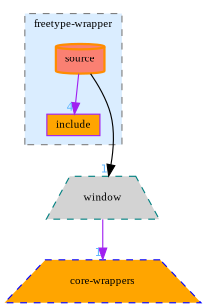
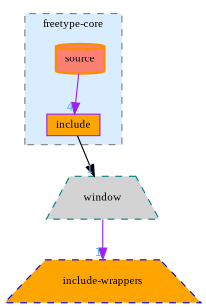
(73, 24) -> (73, 24)
(111, 117) -> (84, 152)
(103, 281) -> (103, 281)
